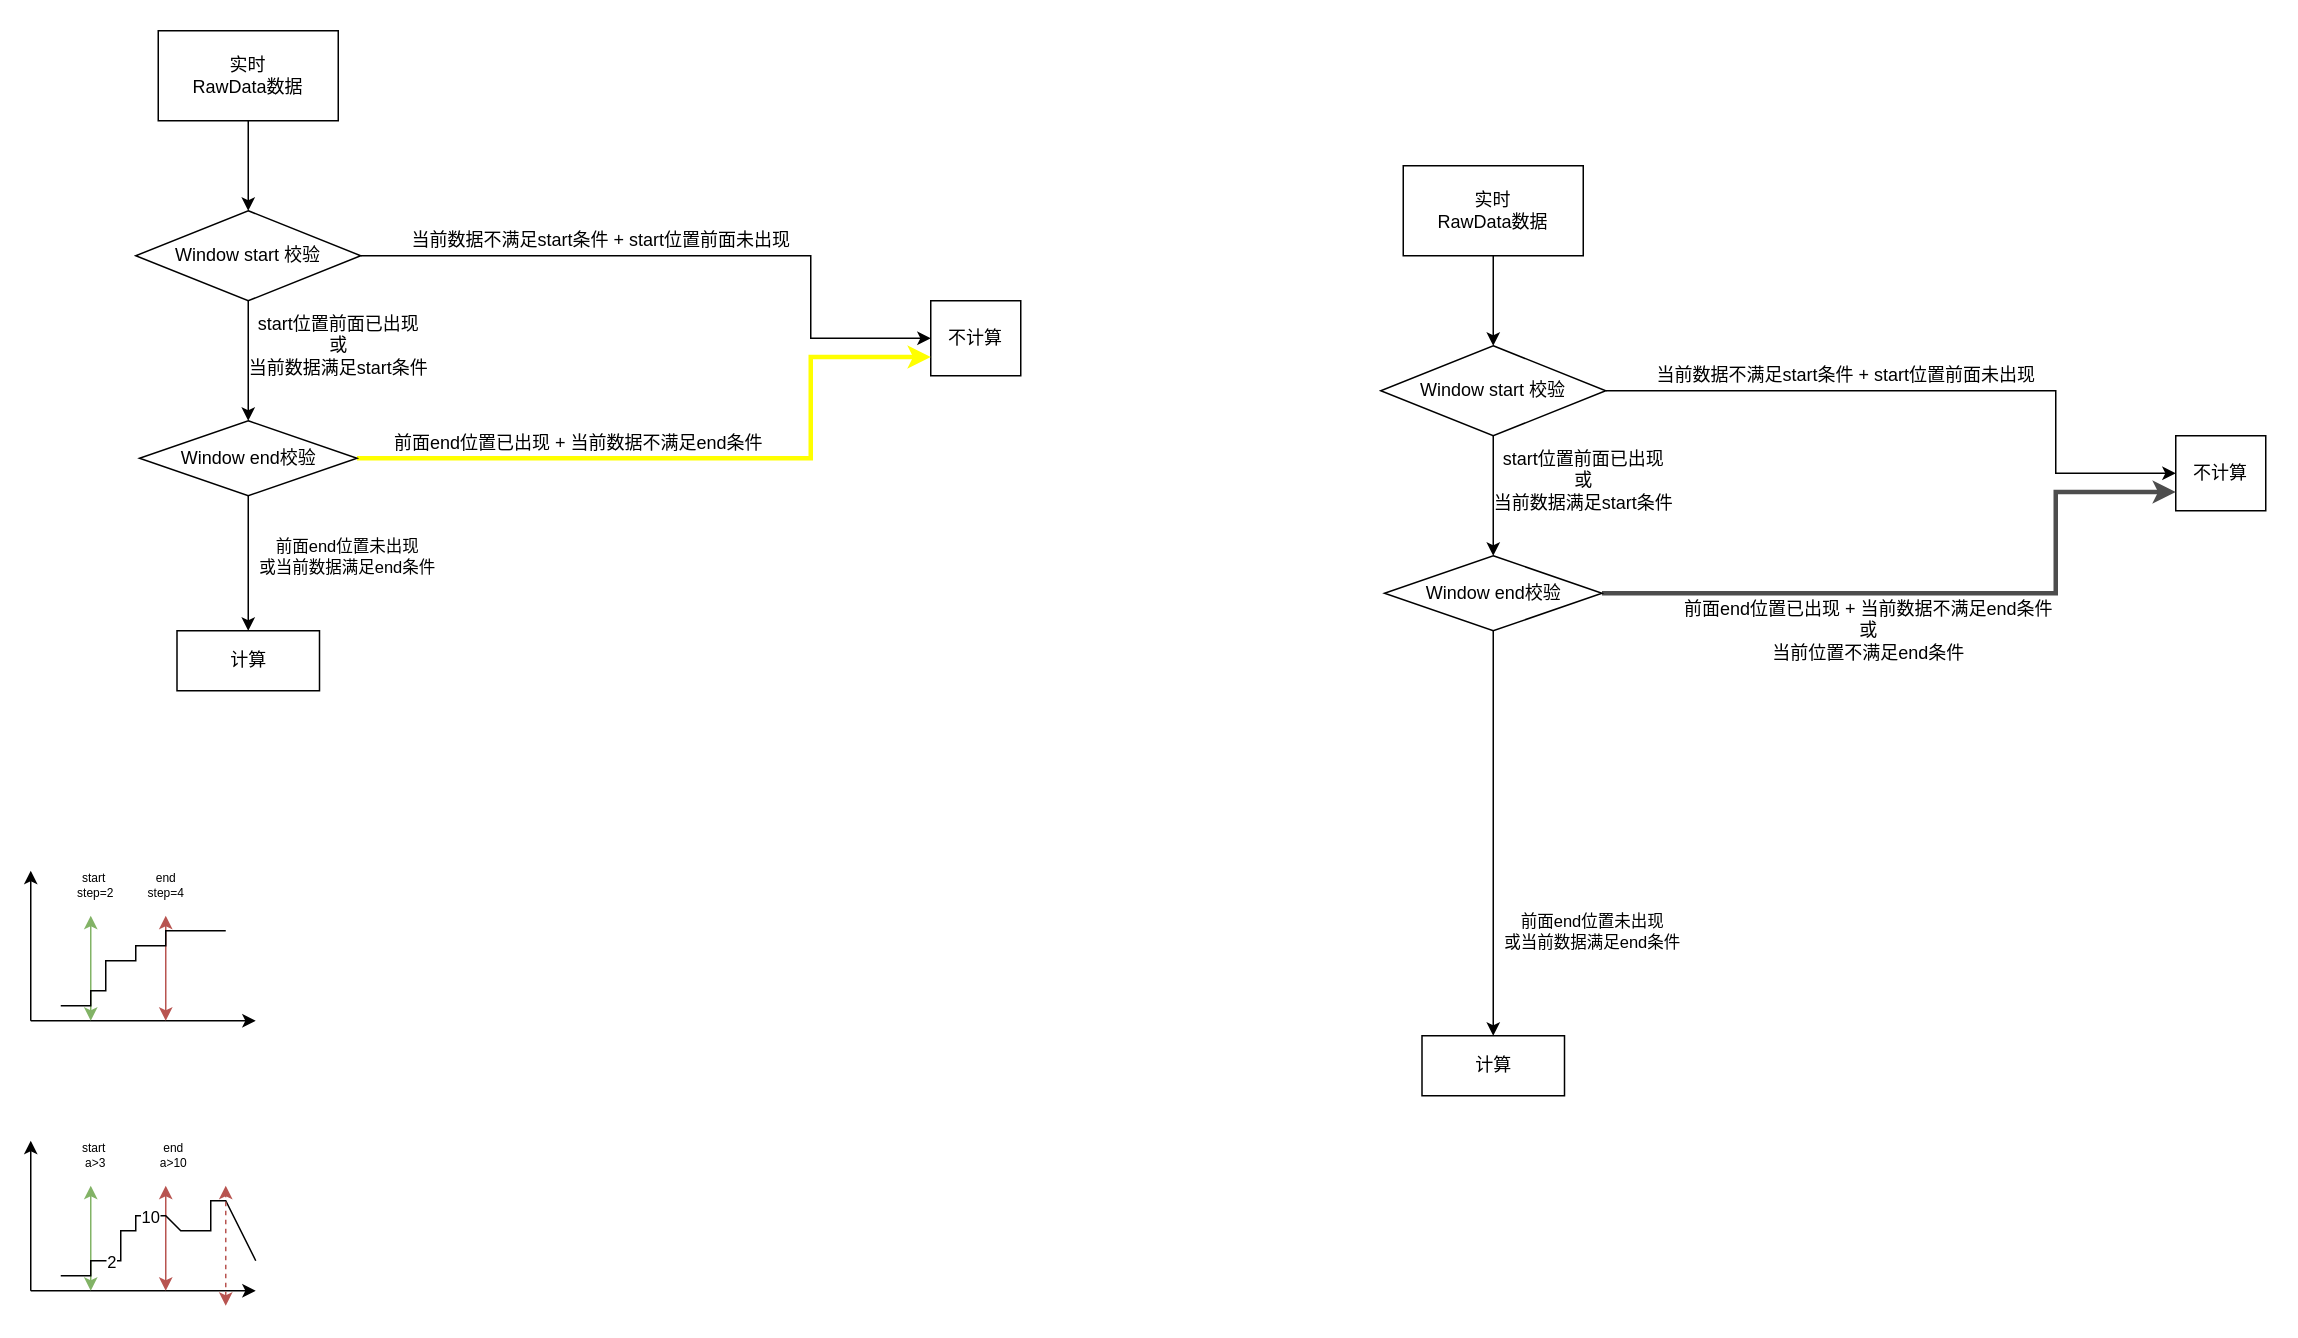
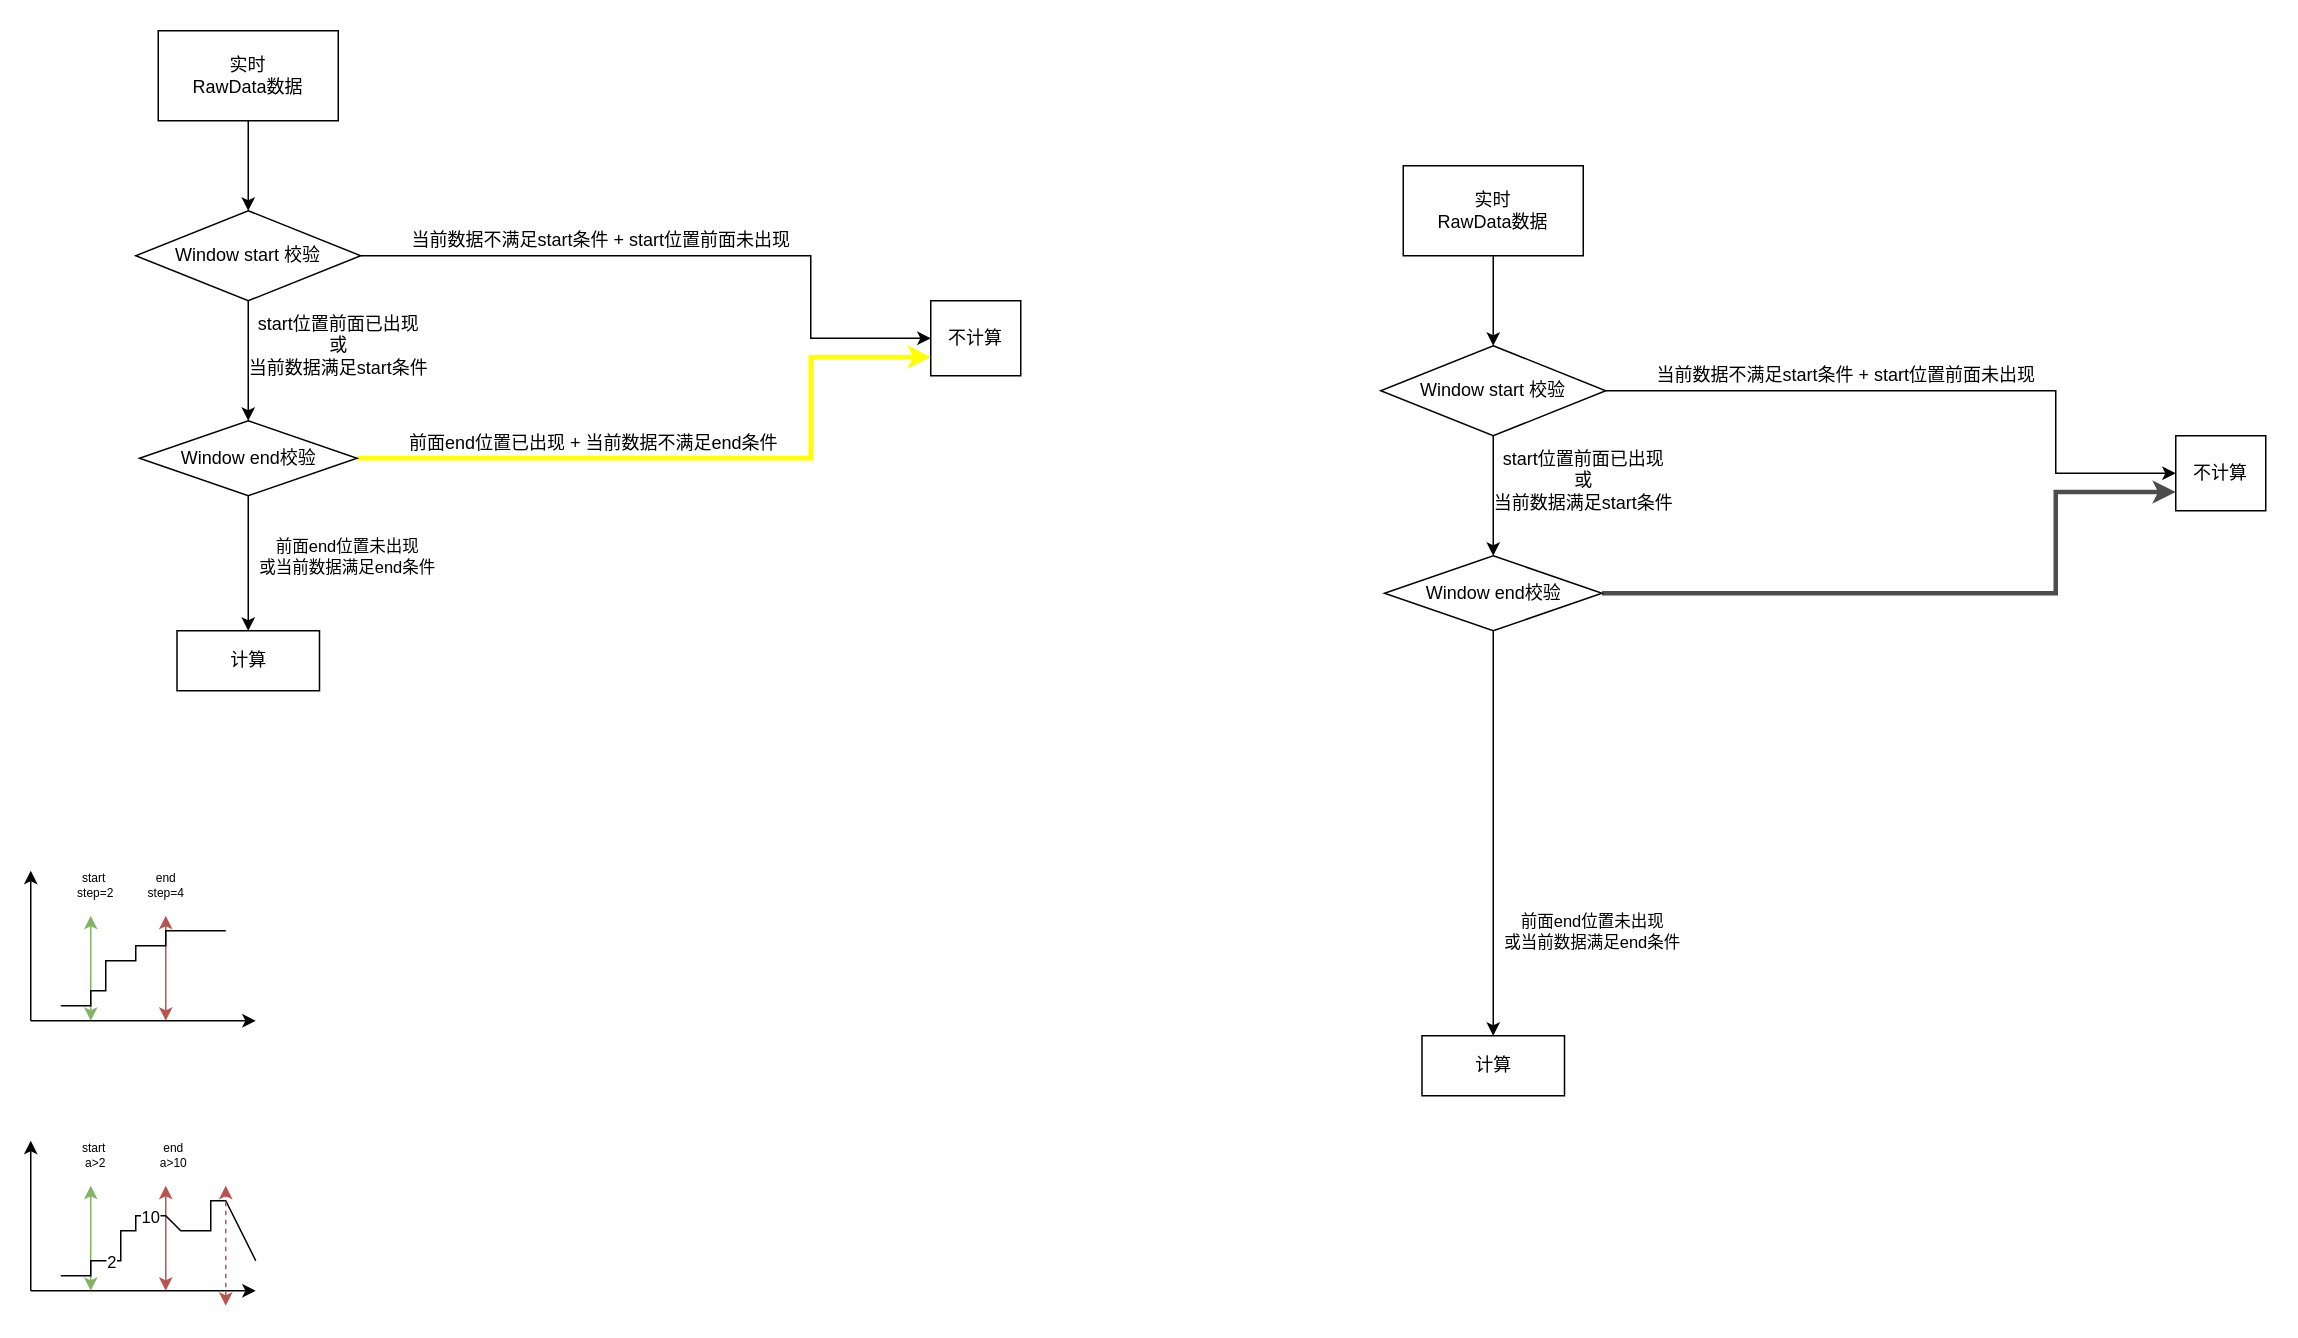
(578, 443) -> (593, 443)
(1868, 631) -> none
(96, 1156) -> (96, 1156)
